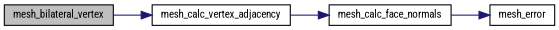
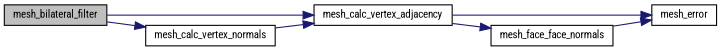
(59, 15) -> (56, 15)
(390, 15) -> (552, 36)
none -> (547, 15)
none -> (210, 36)
